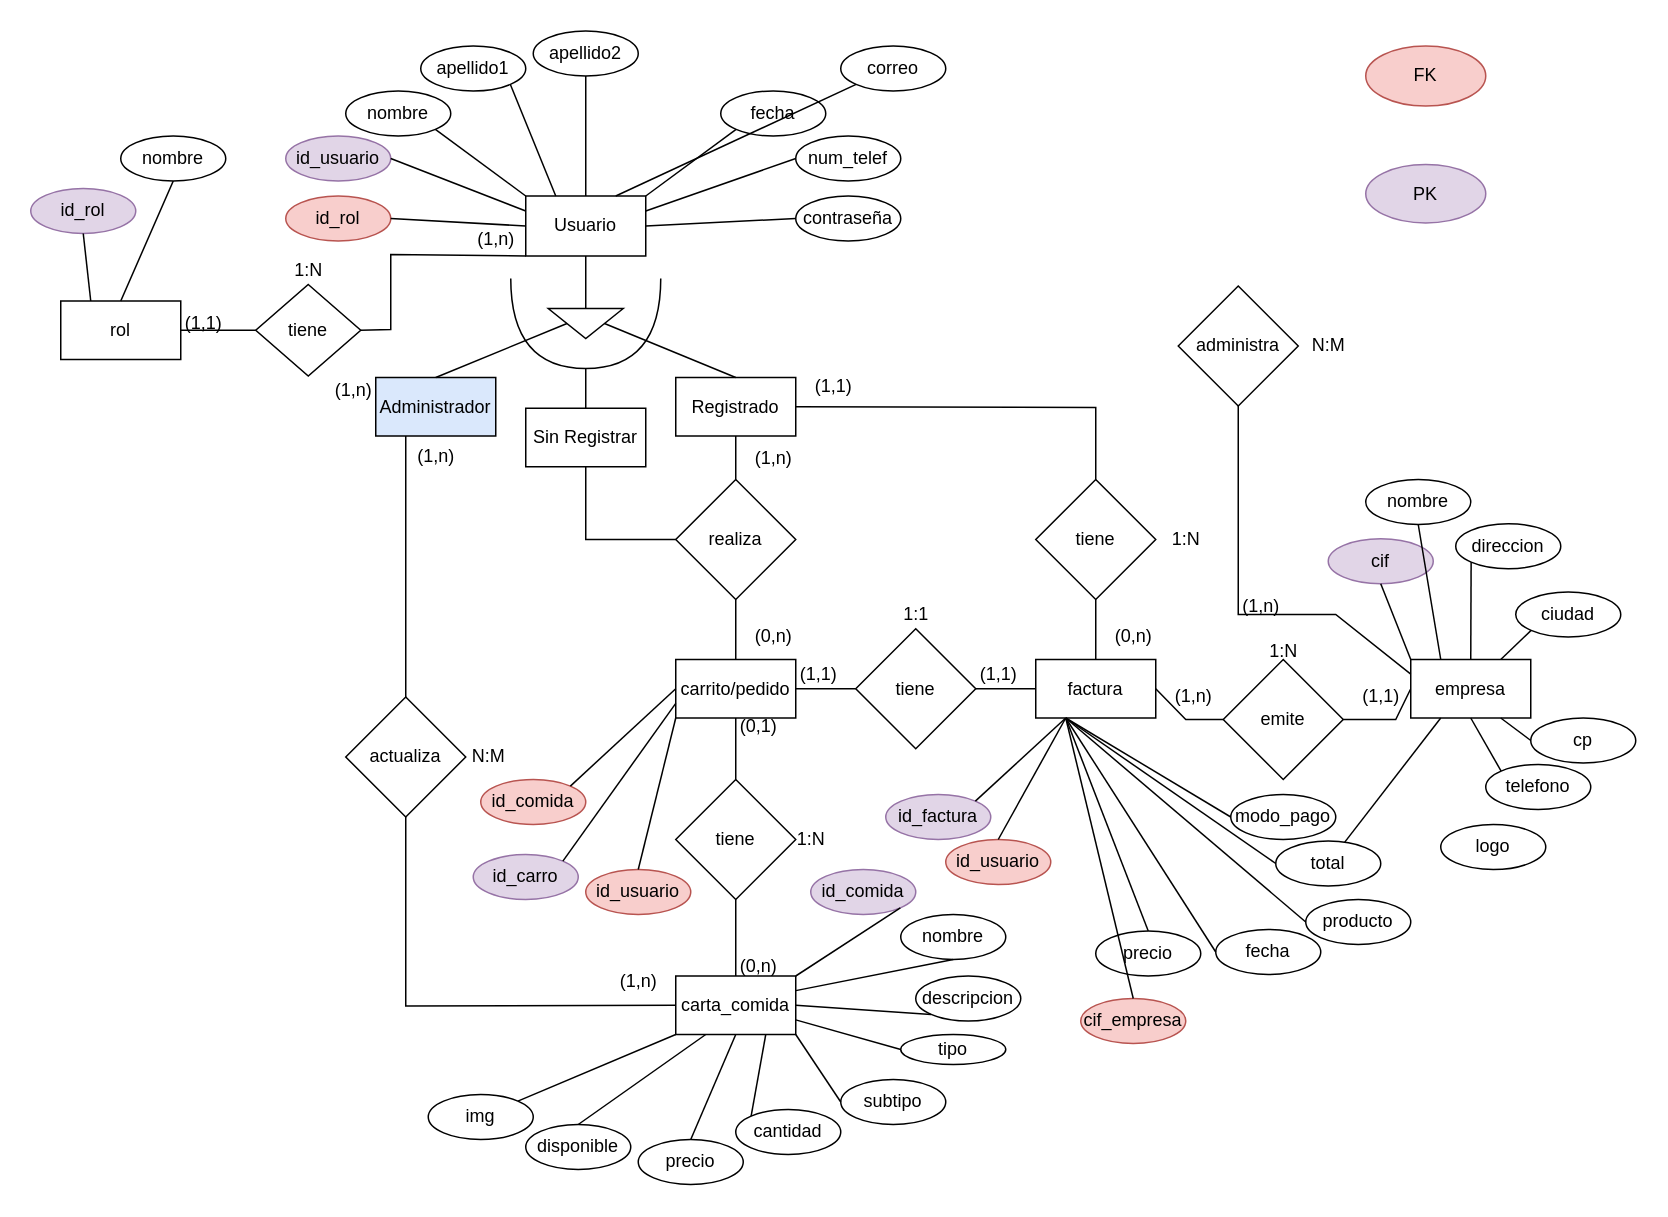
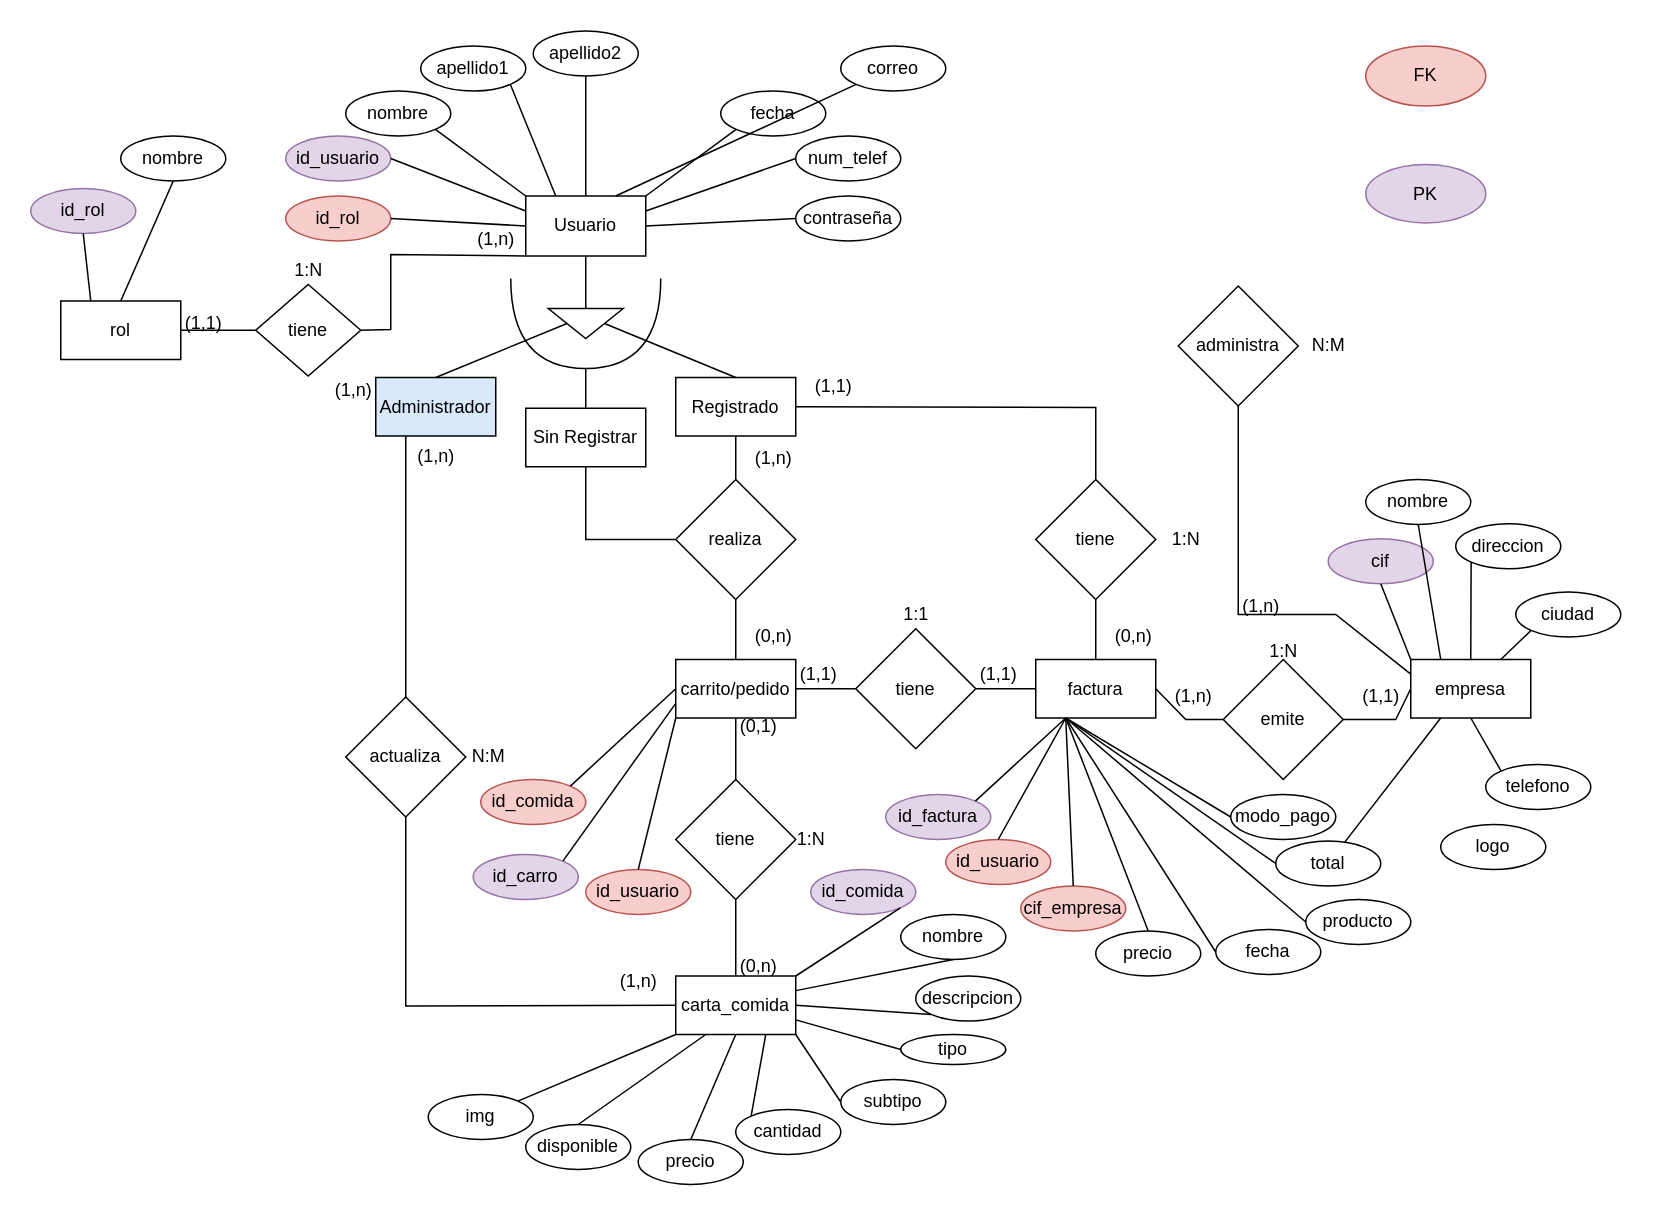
(1516, 729) -> none
(1583, 740) -> none
(1133, 1021) -> (1073, 908)
